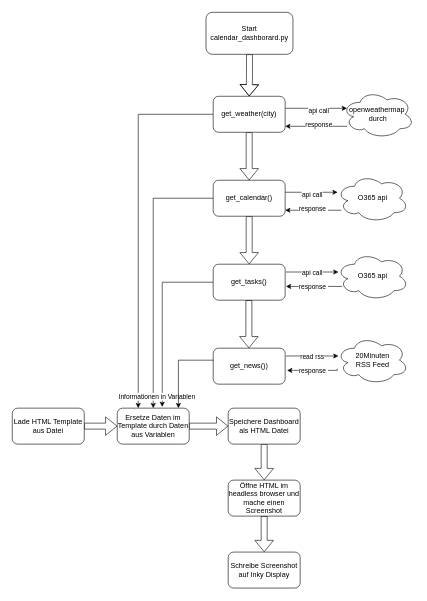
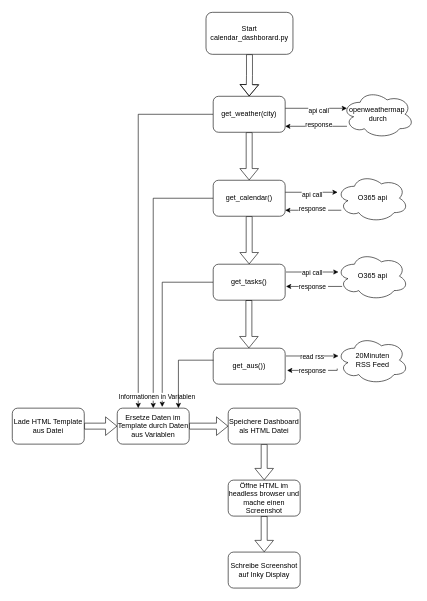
(249, 366) -> (249, 366)
